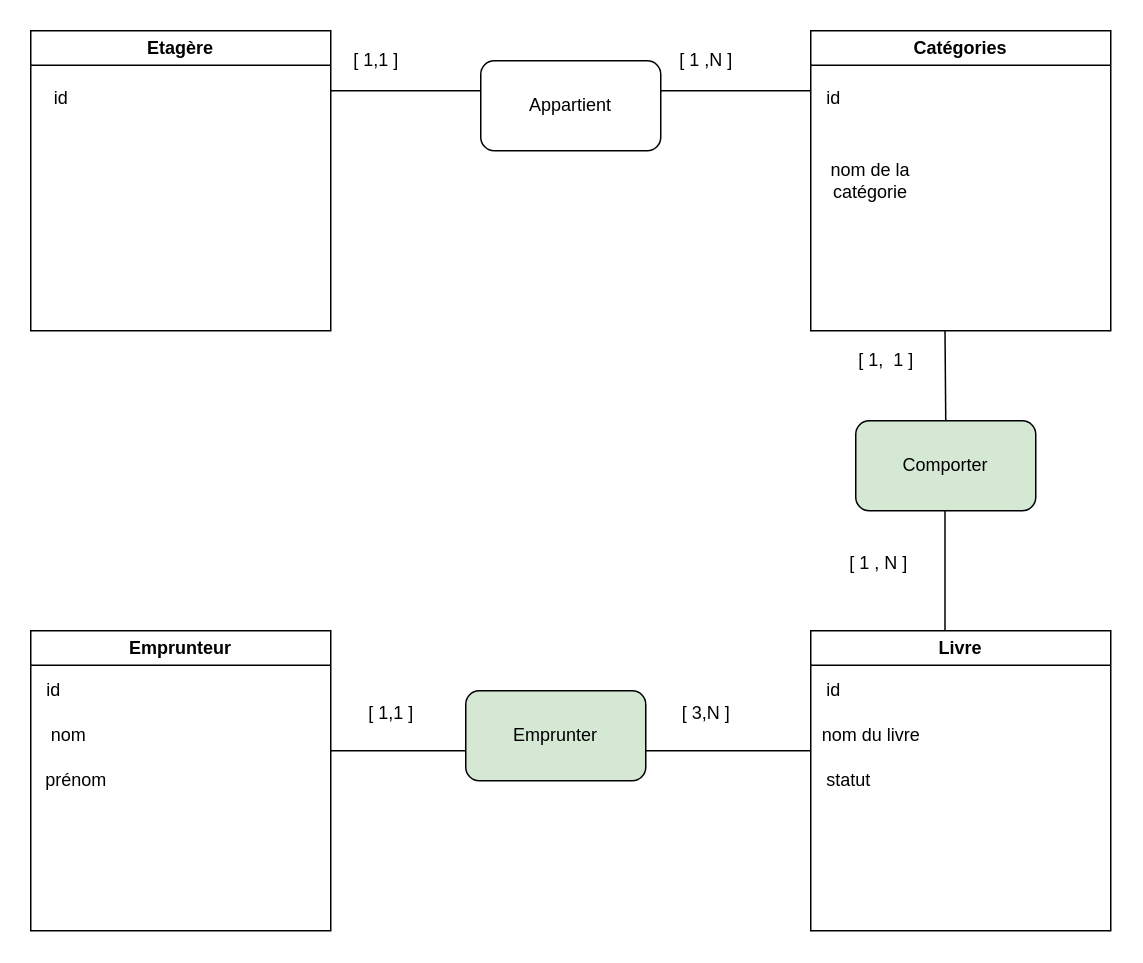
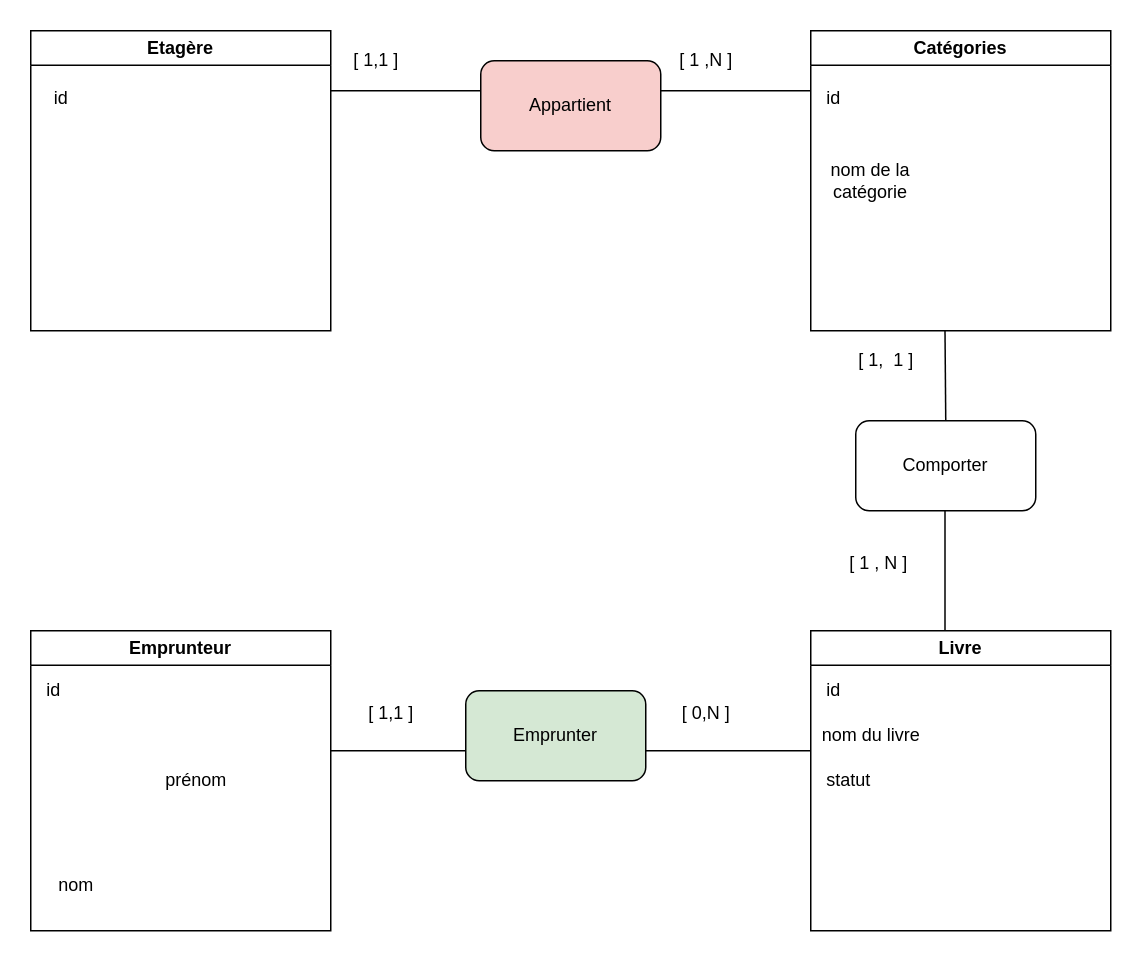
(571, 106) -> (571, 106)
(946, 466) -> (946, 466)
(707, 713) -> (707, 713)
(68, 736) -> (76, 886)
(76, 781) -> (196, 781)
